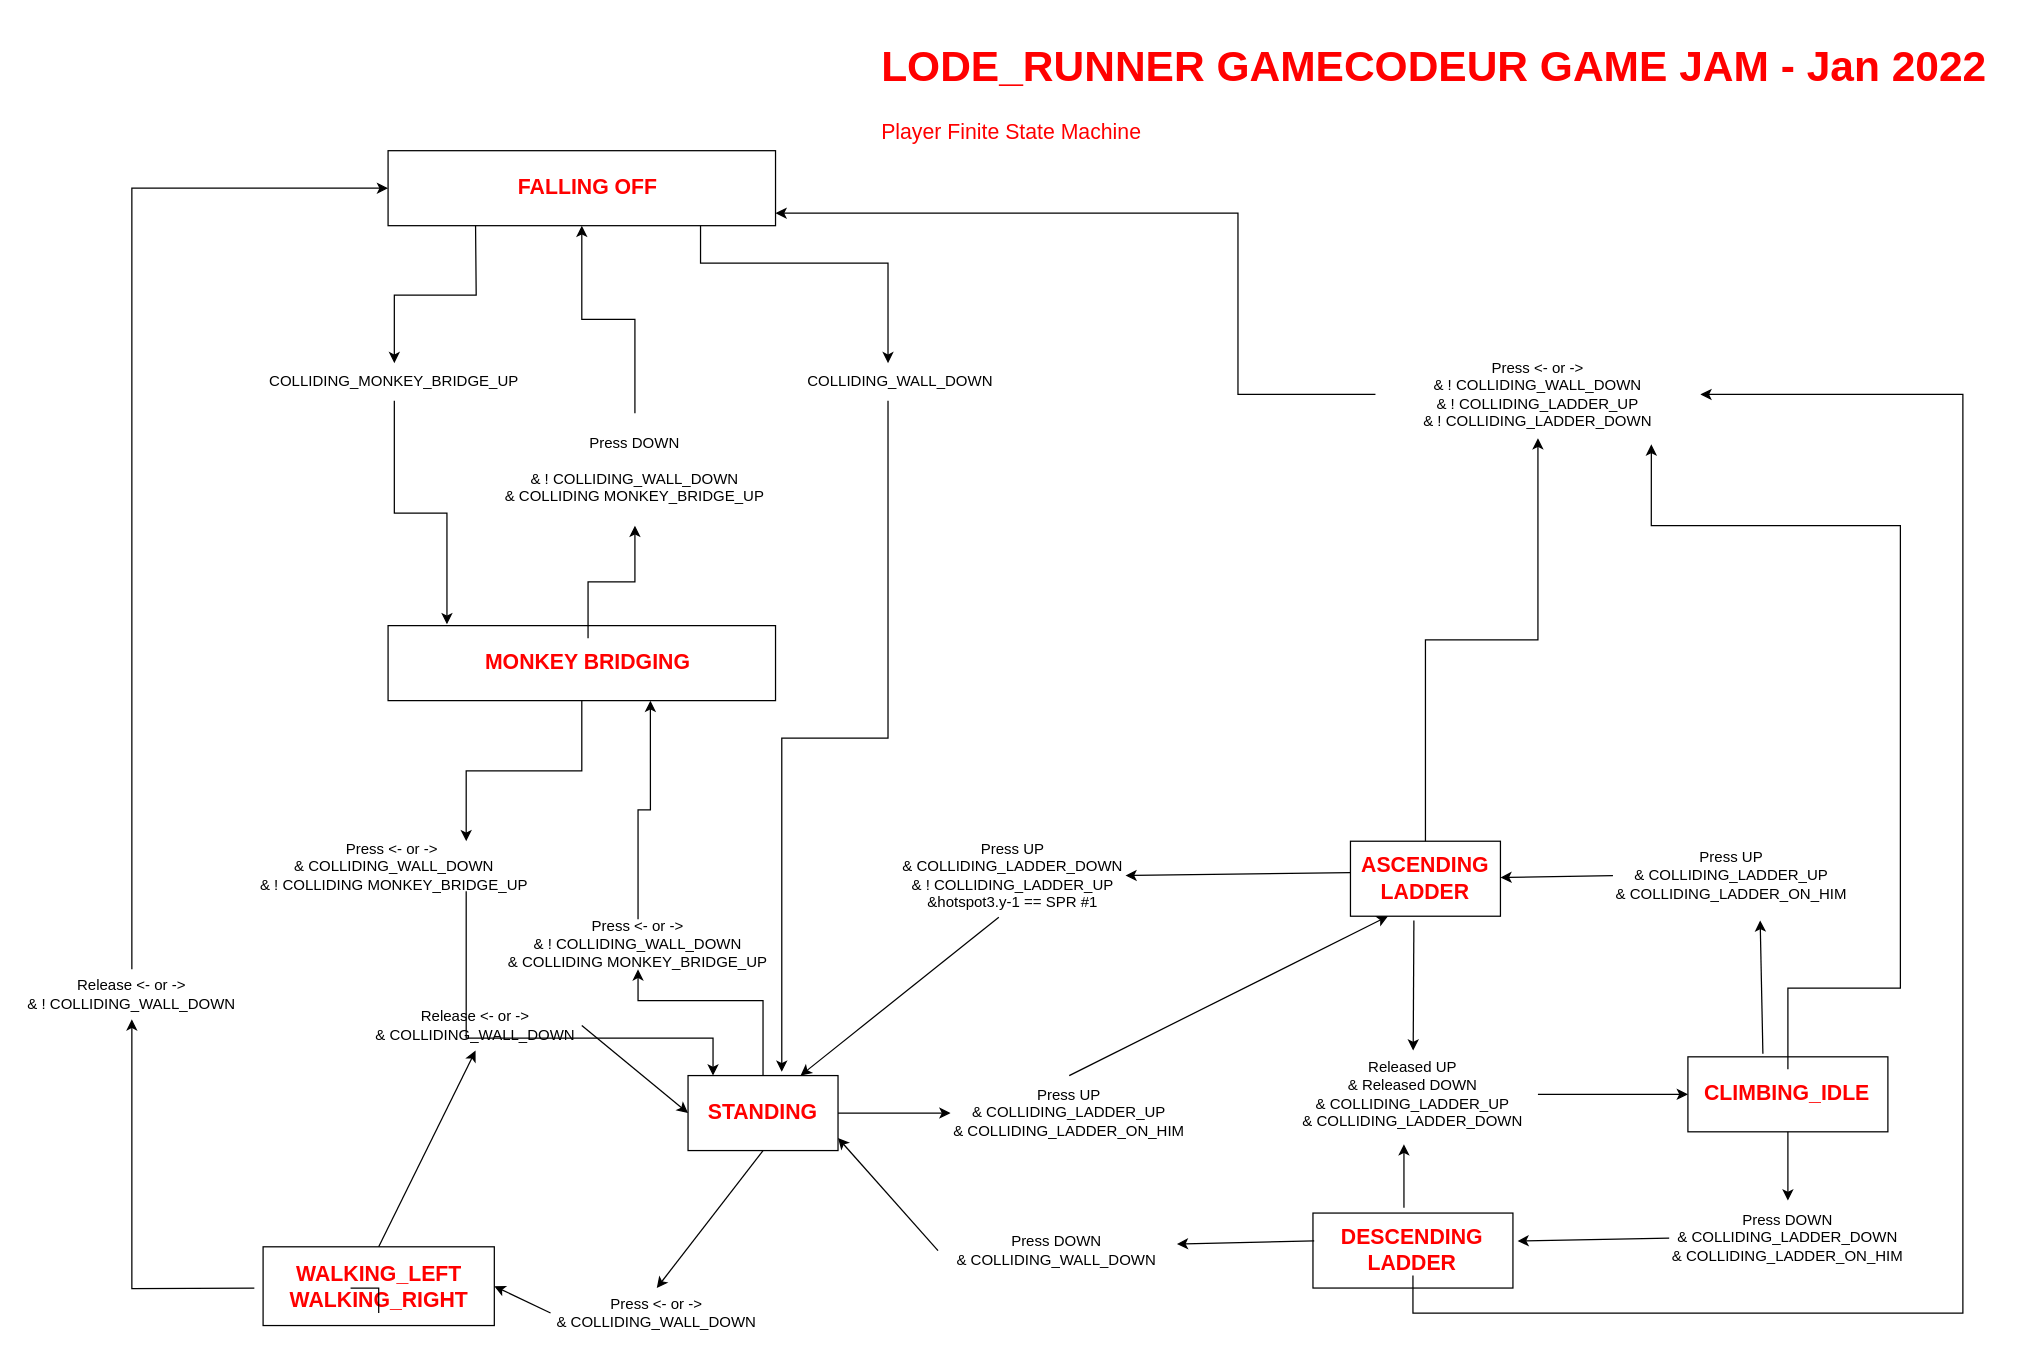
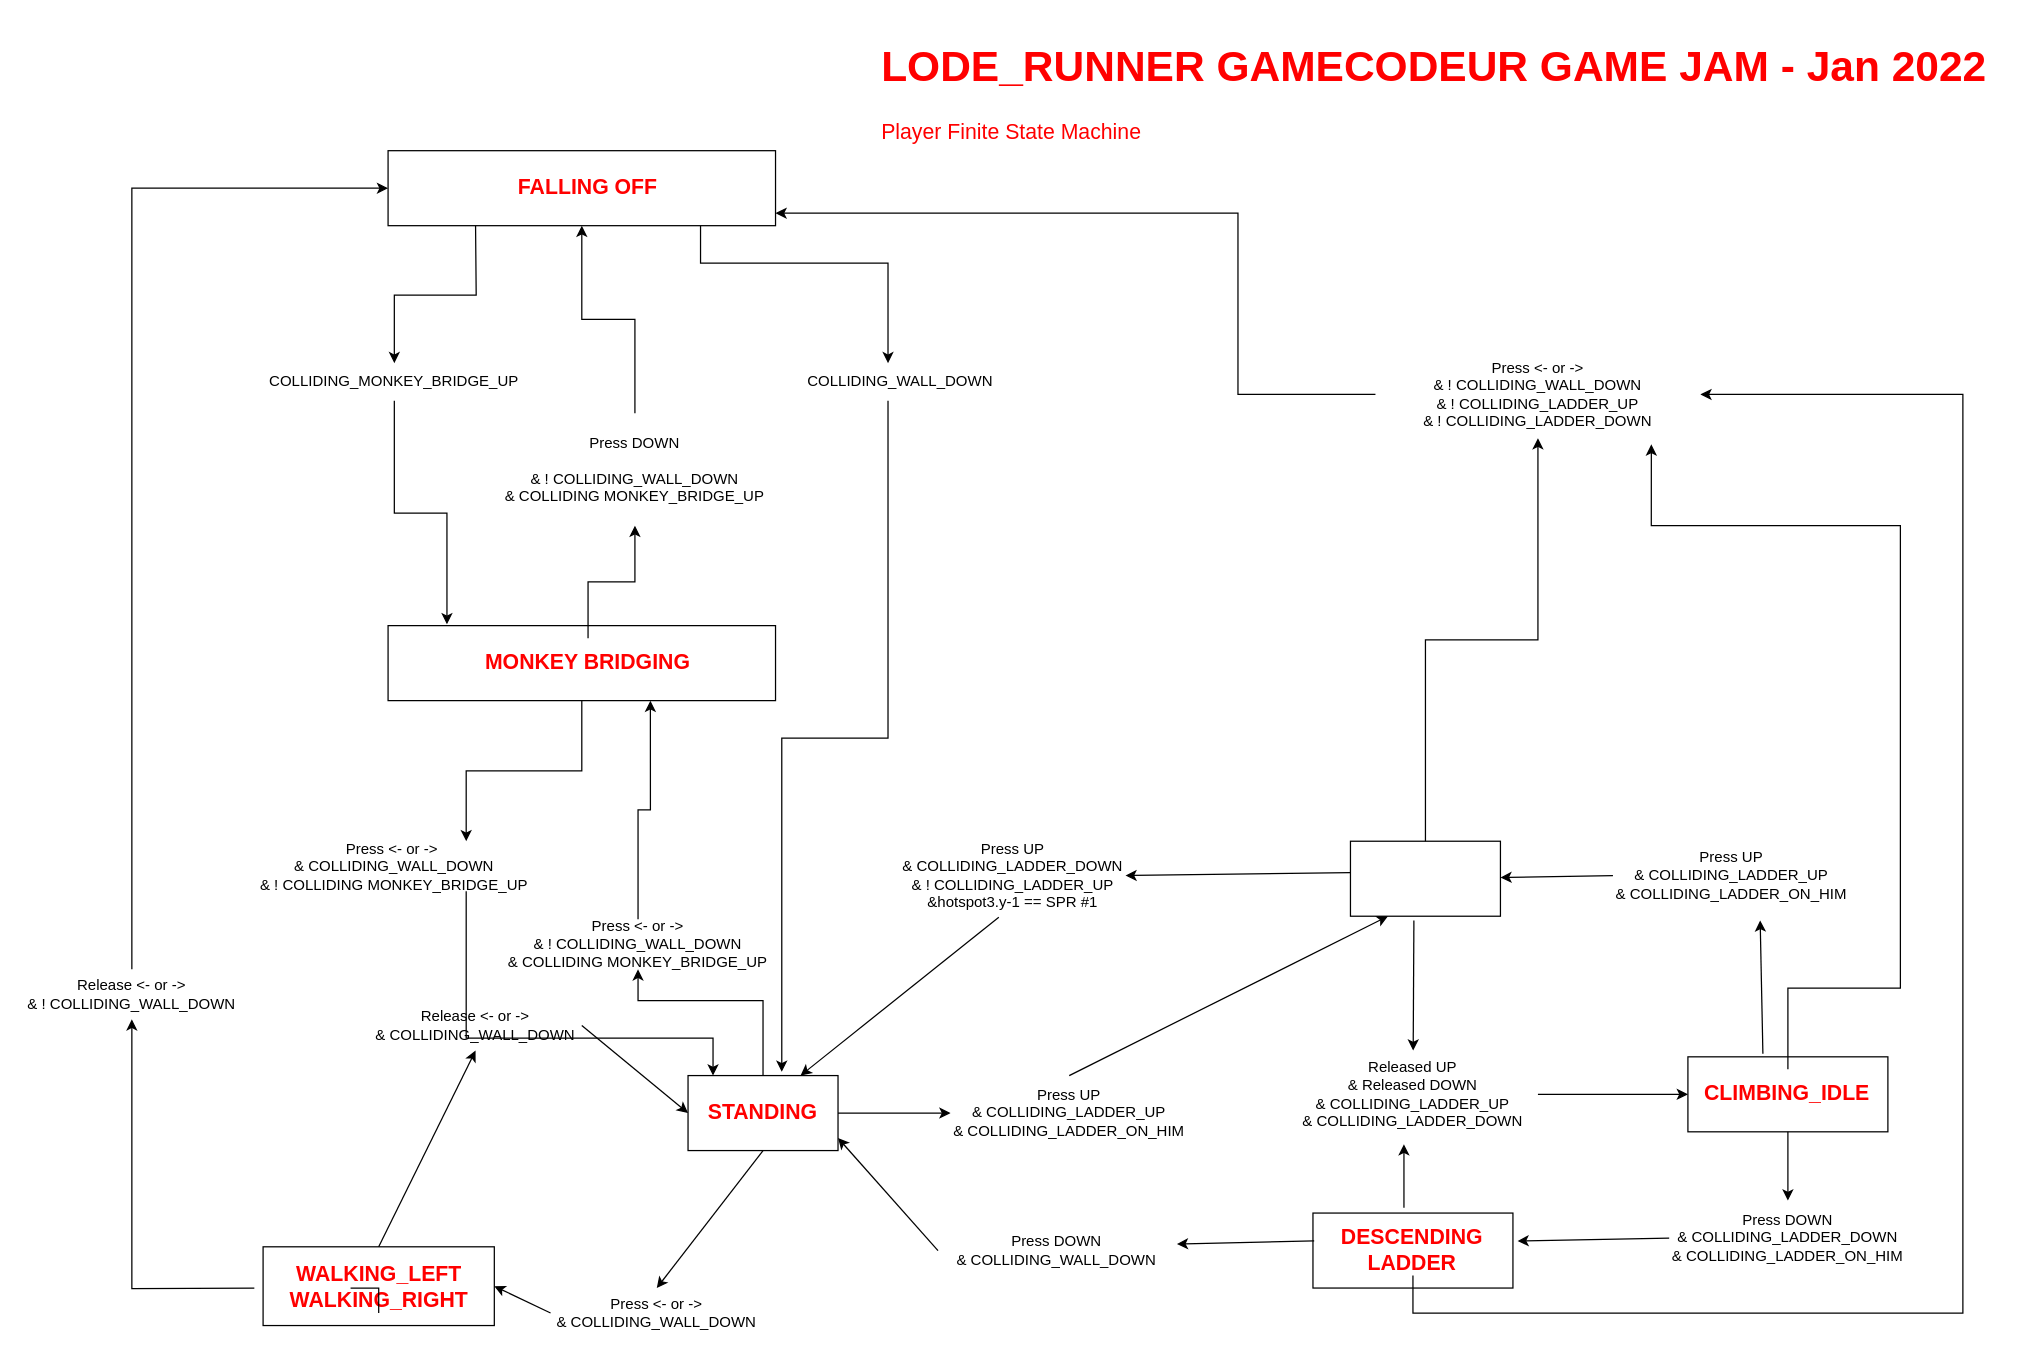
(1426, 879) -> none
